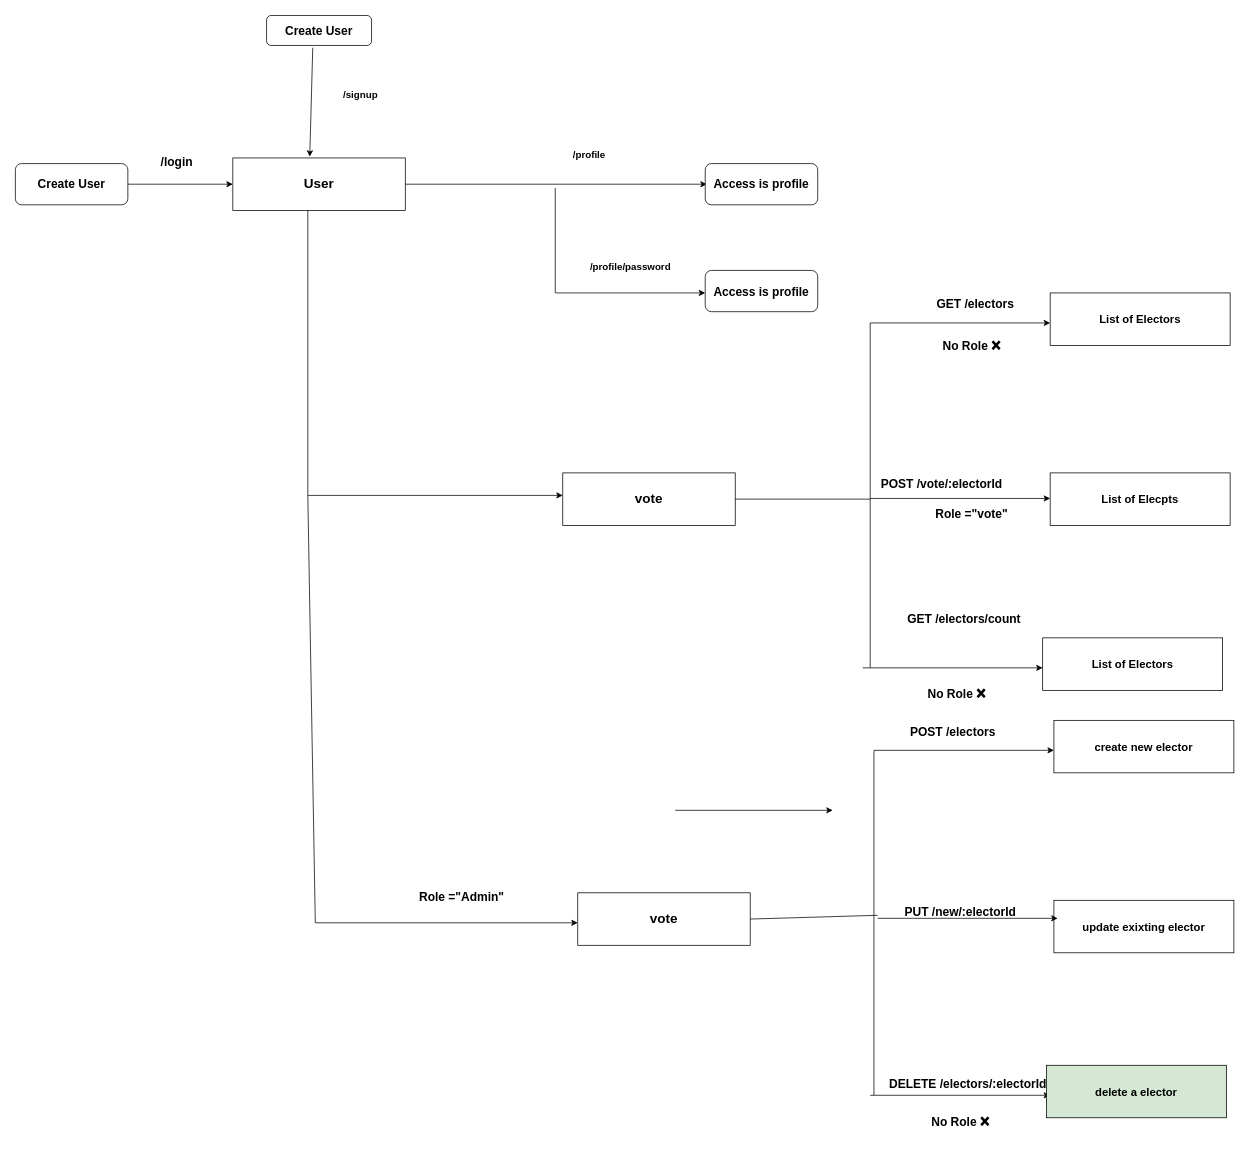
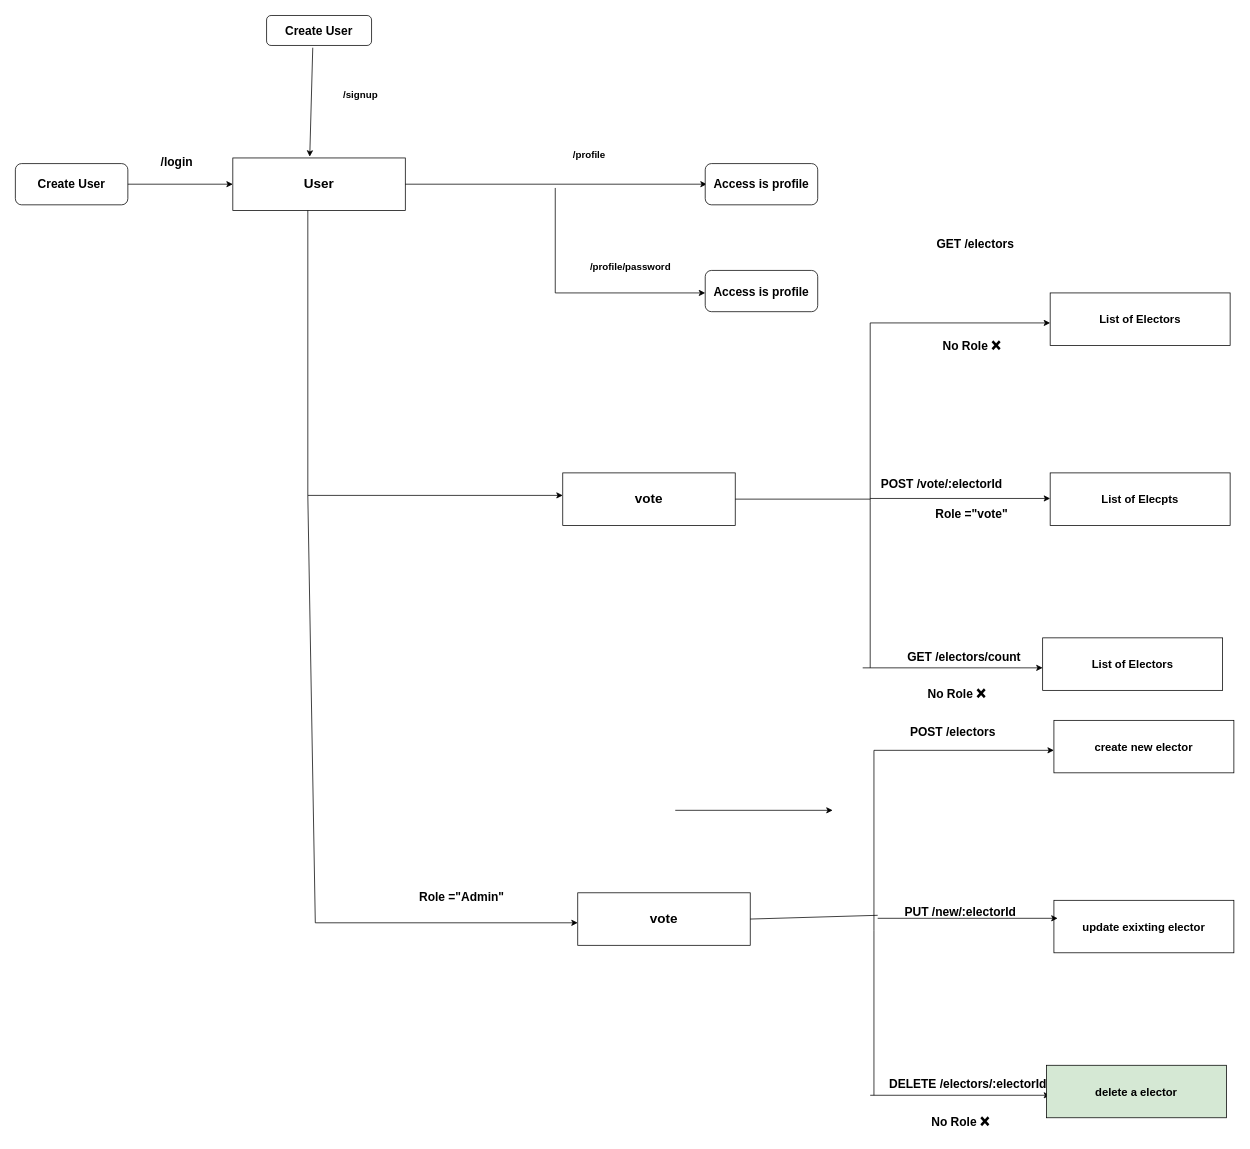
(975, 304) -> (975, 244)
(964, 619) -> (964, 657)
